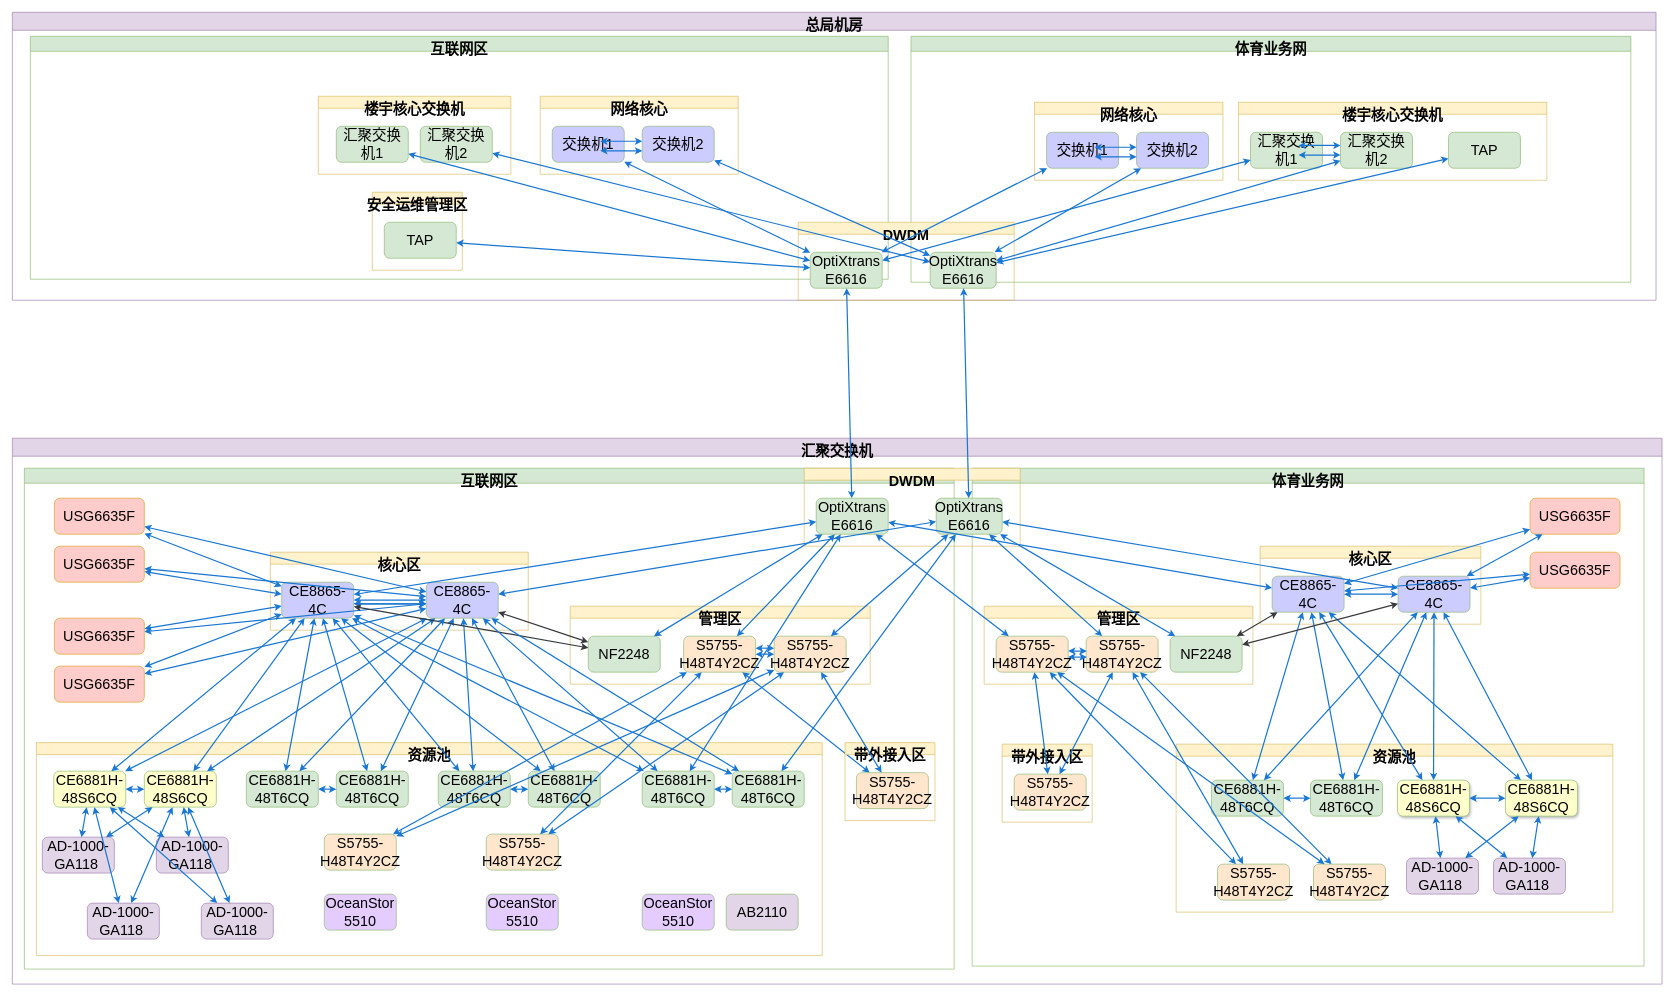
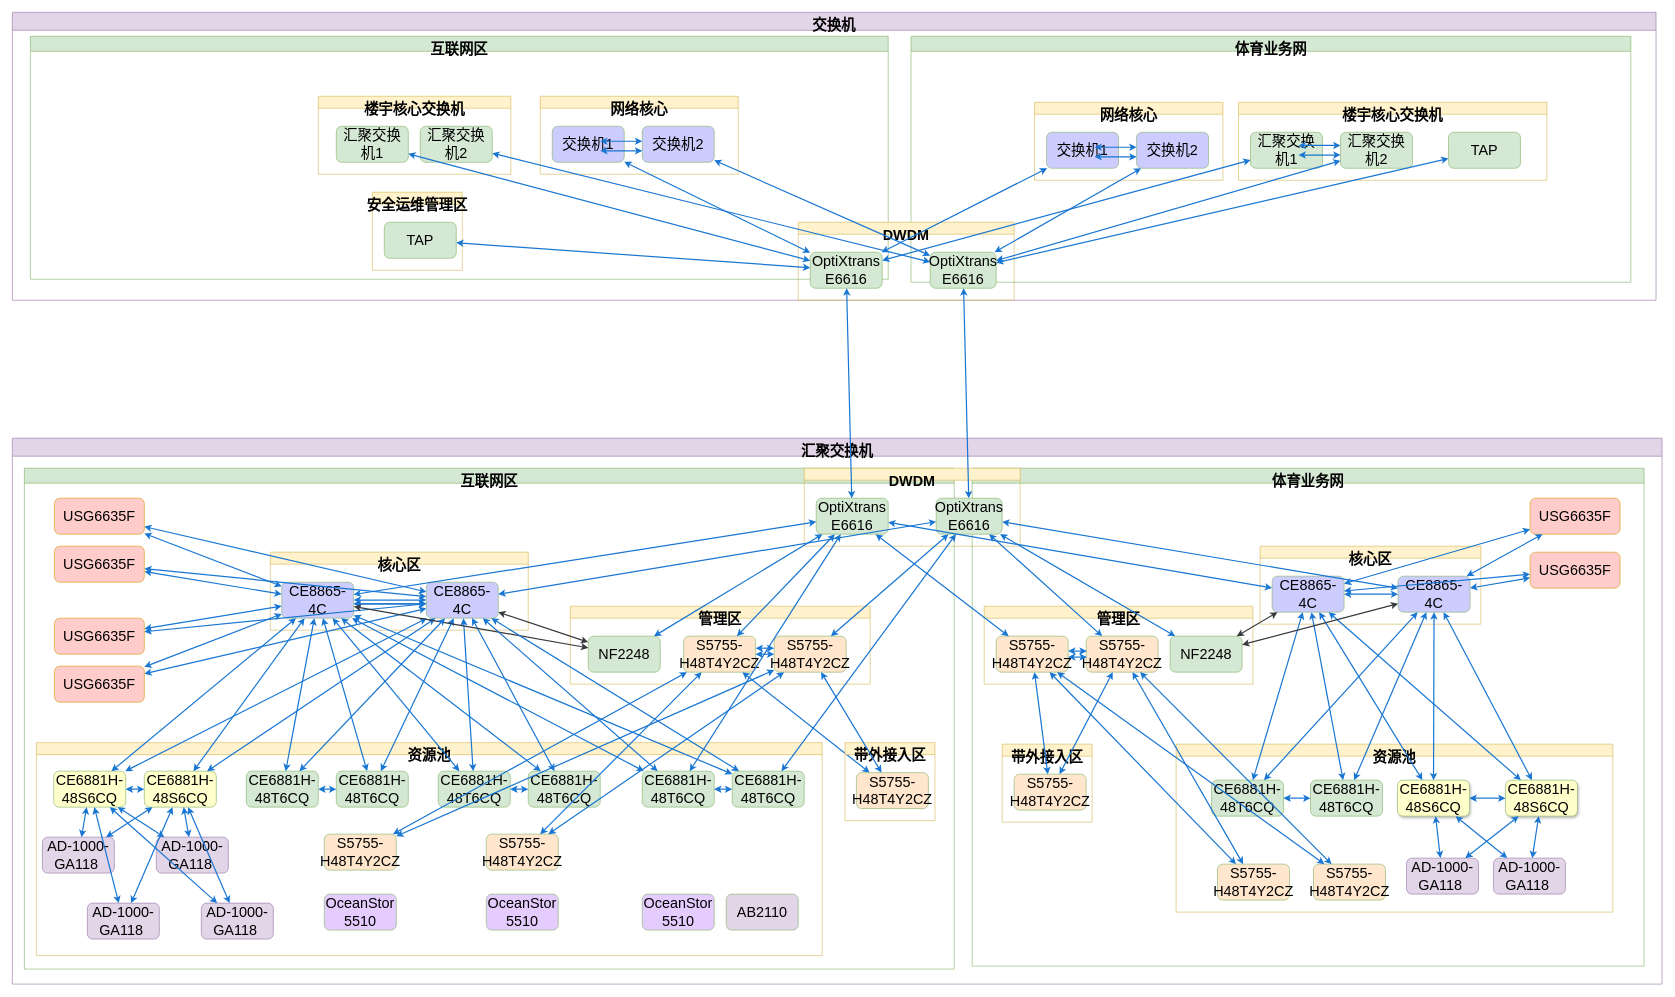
(834, 25) -> (834, 25)
